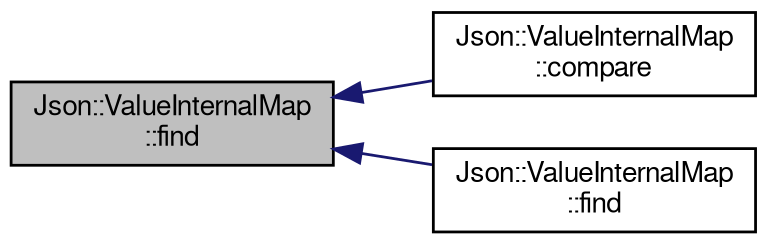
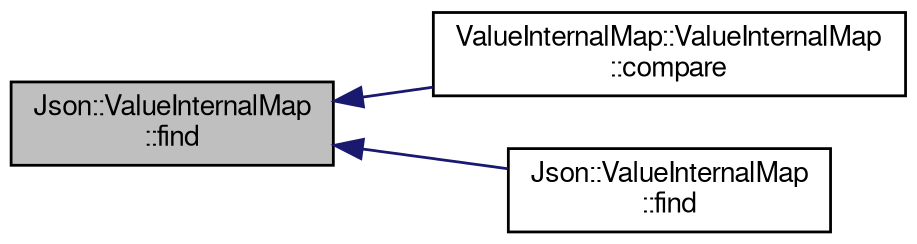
(594, 54) -> (669, 54)
